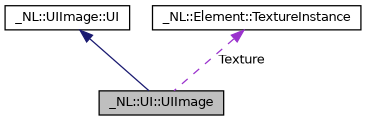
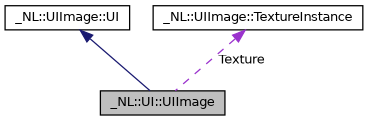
(257, 18) -> (258, 18)
